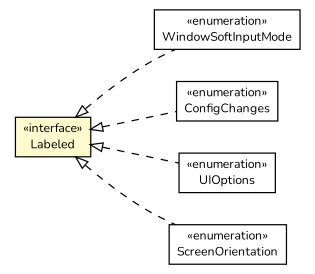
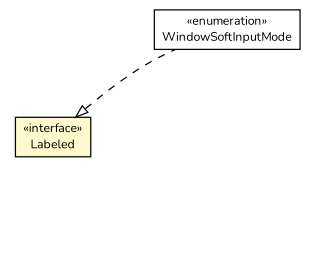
(227, 101) -> none
(227, 173) -> none
(227, 244) -> none
